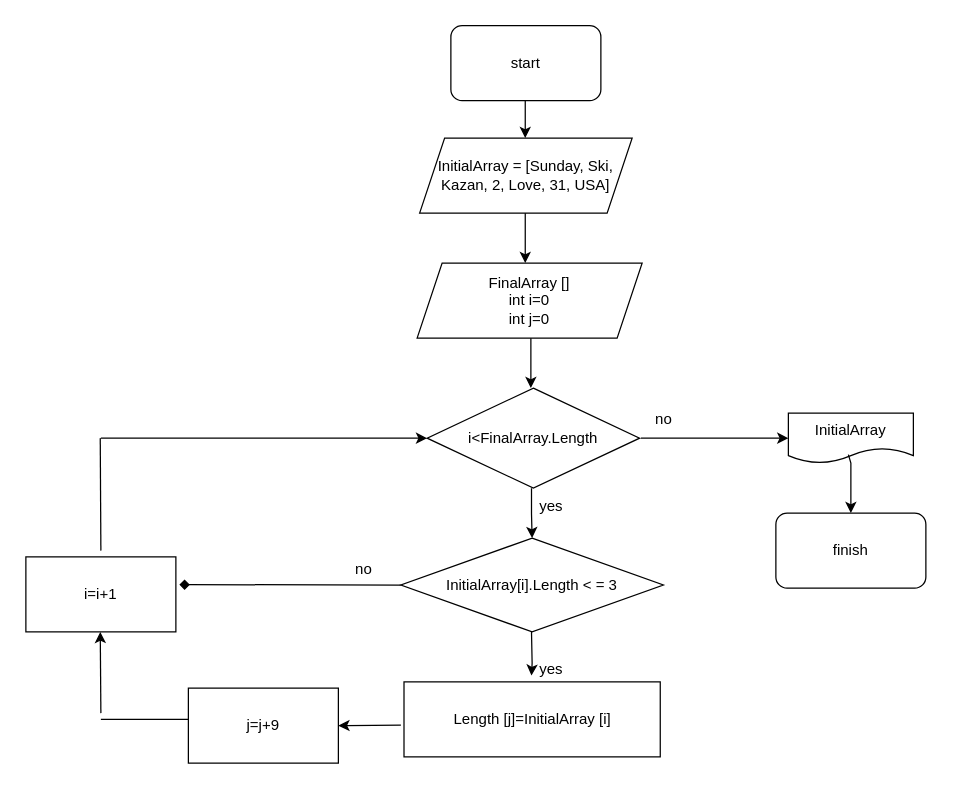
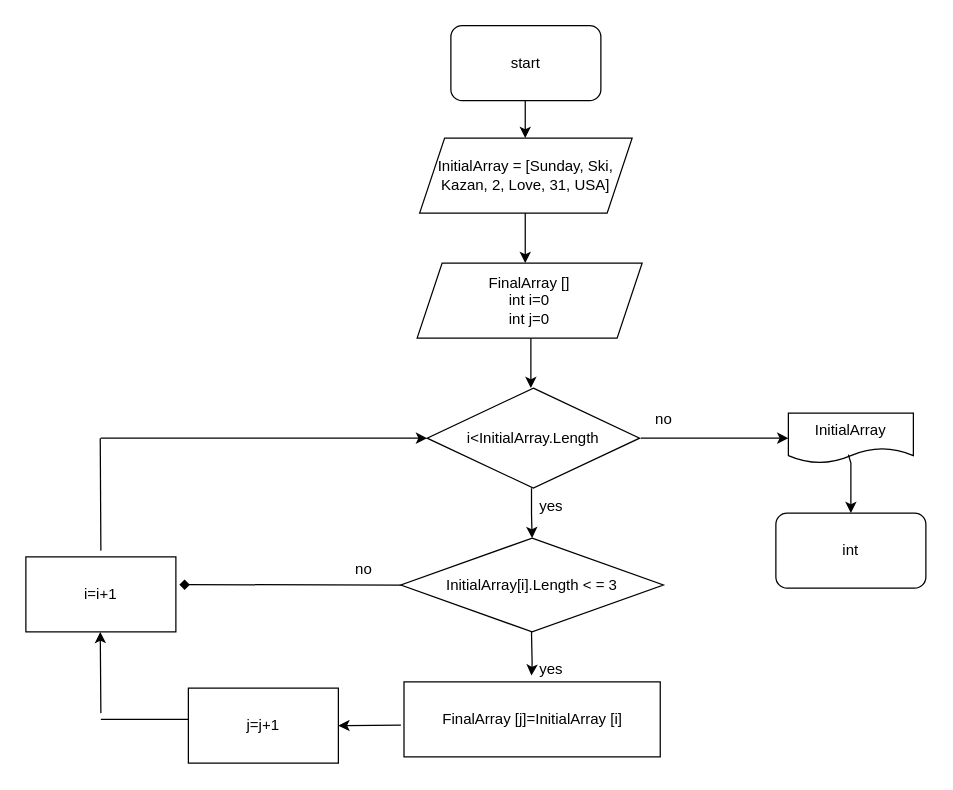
(533, 438) -> (533, 438)
(851, 551) -> (851, 551)
(533, 719) -> (533, 719)
(263, 726) -> (263, 726)
